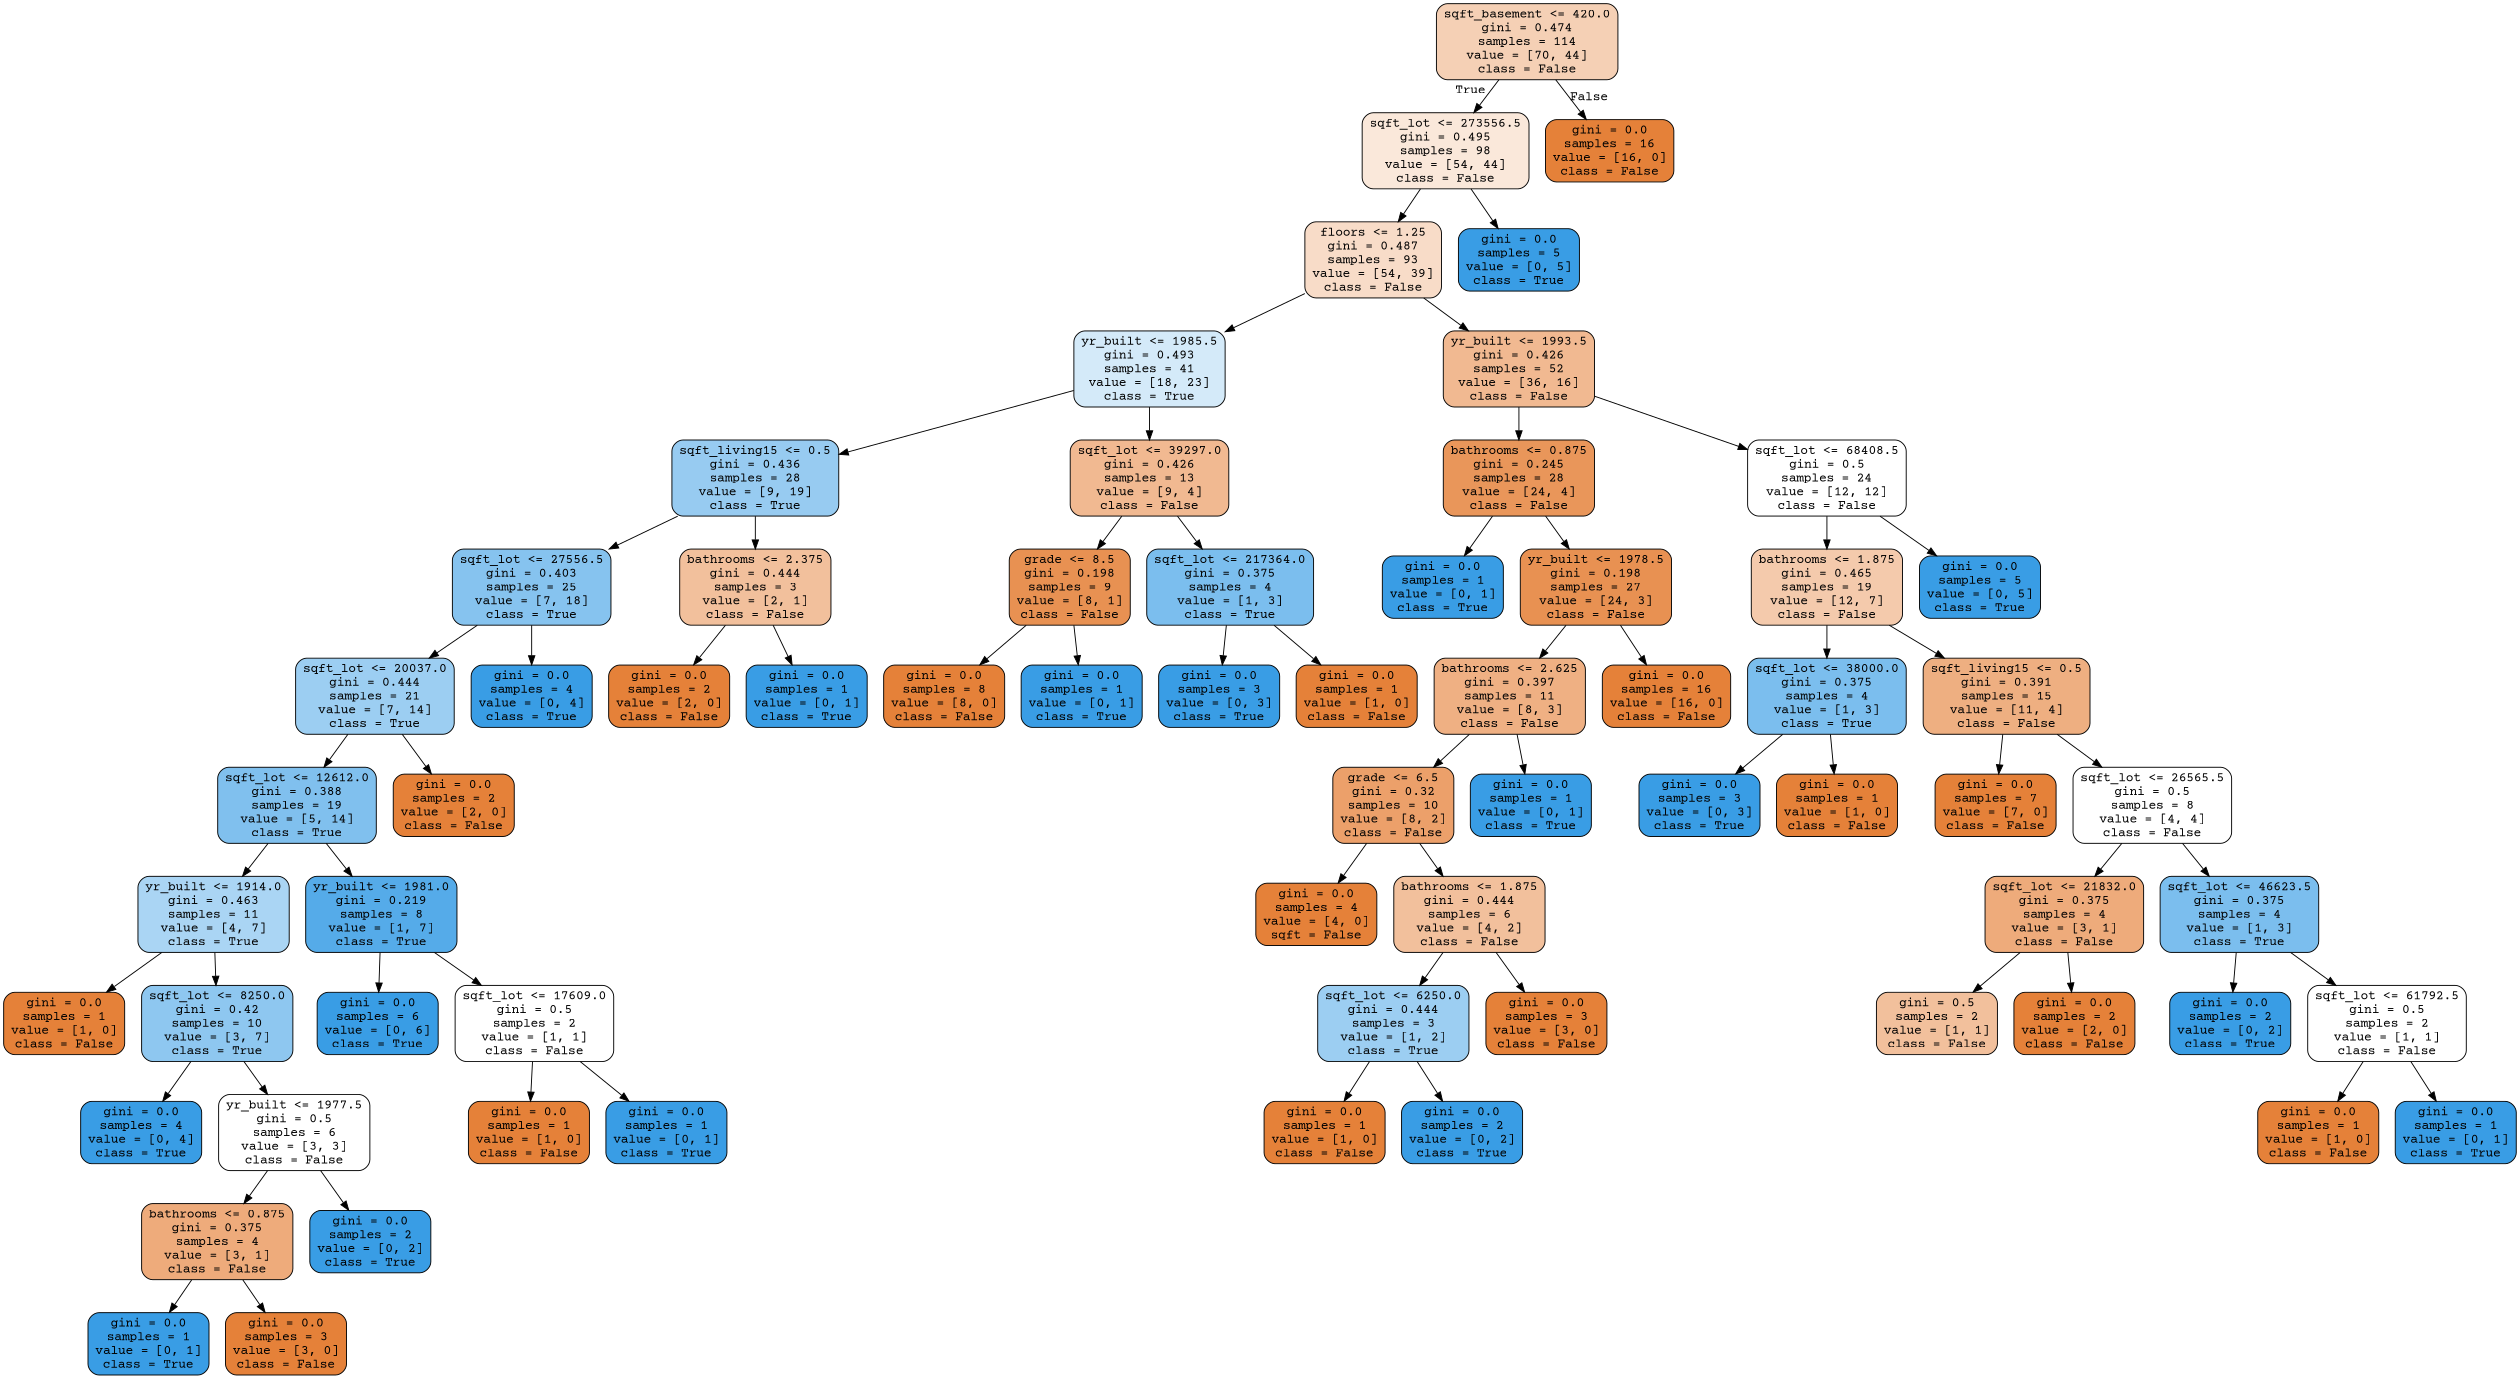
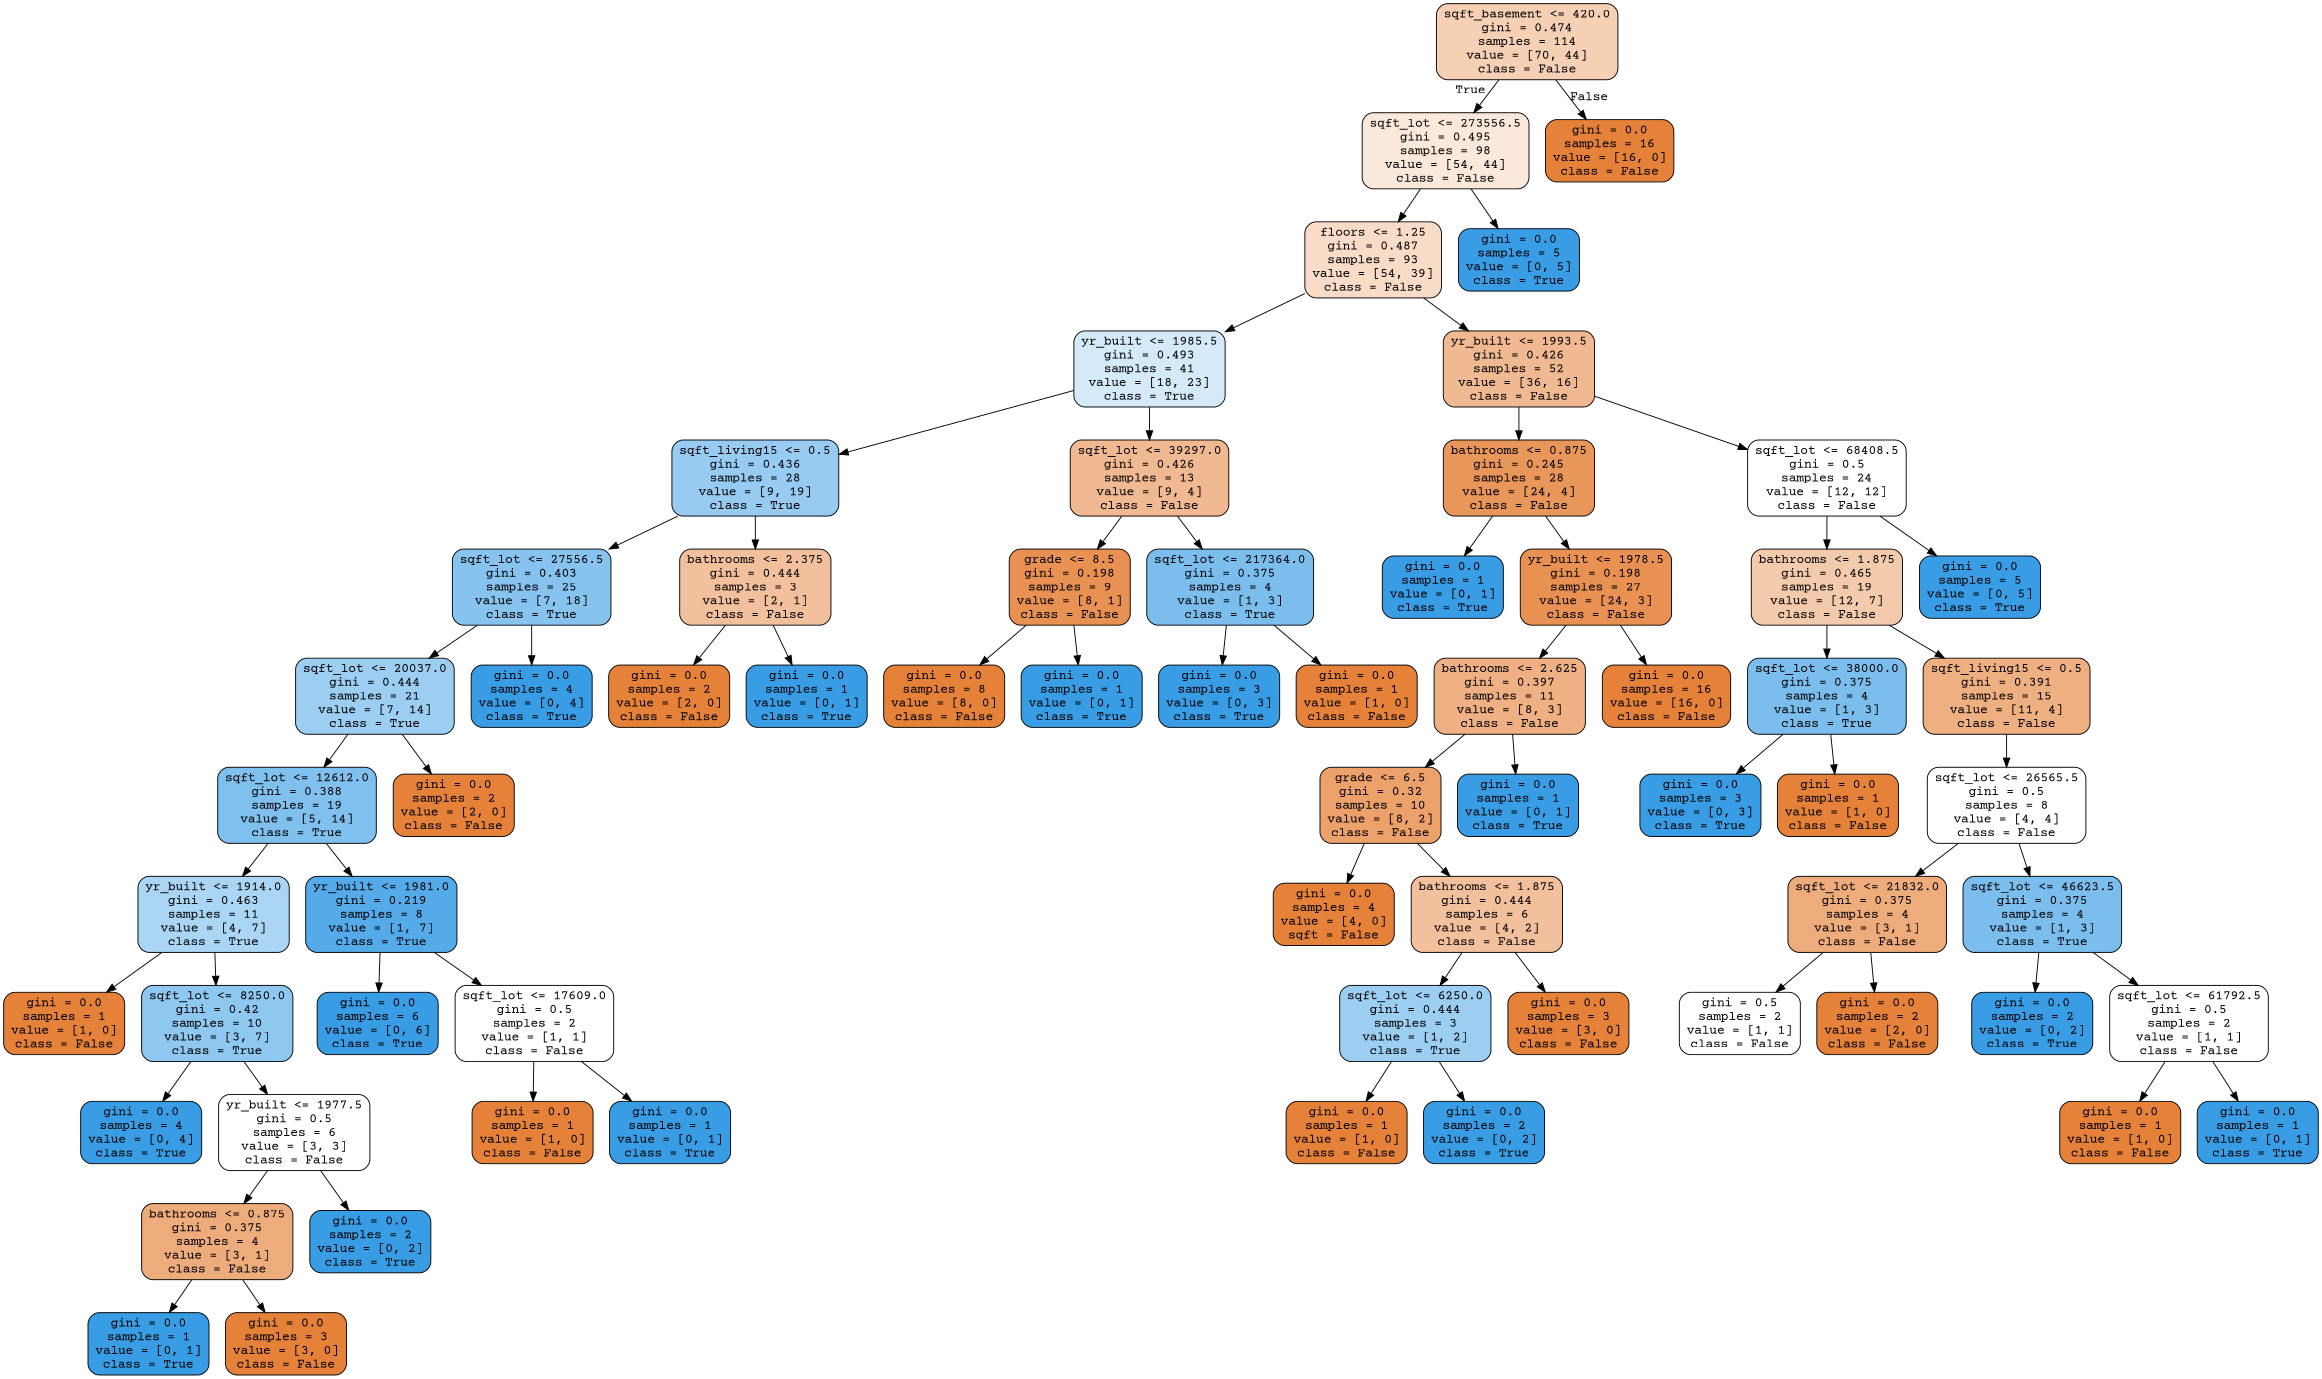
(1996, 805) -> none
(1937, 1023) -> (1740, 1023)
